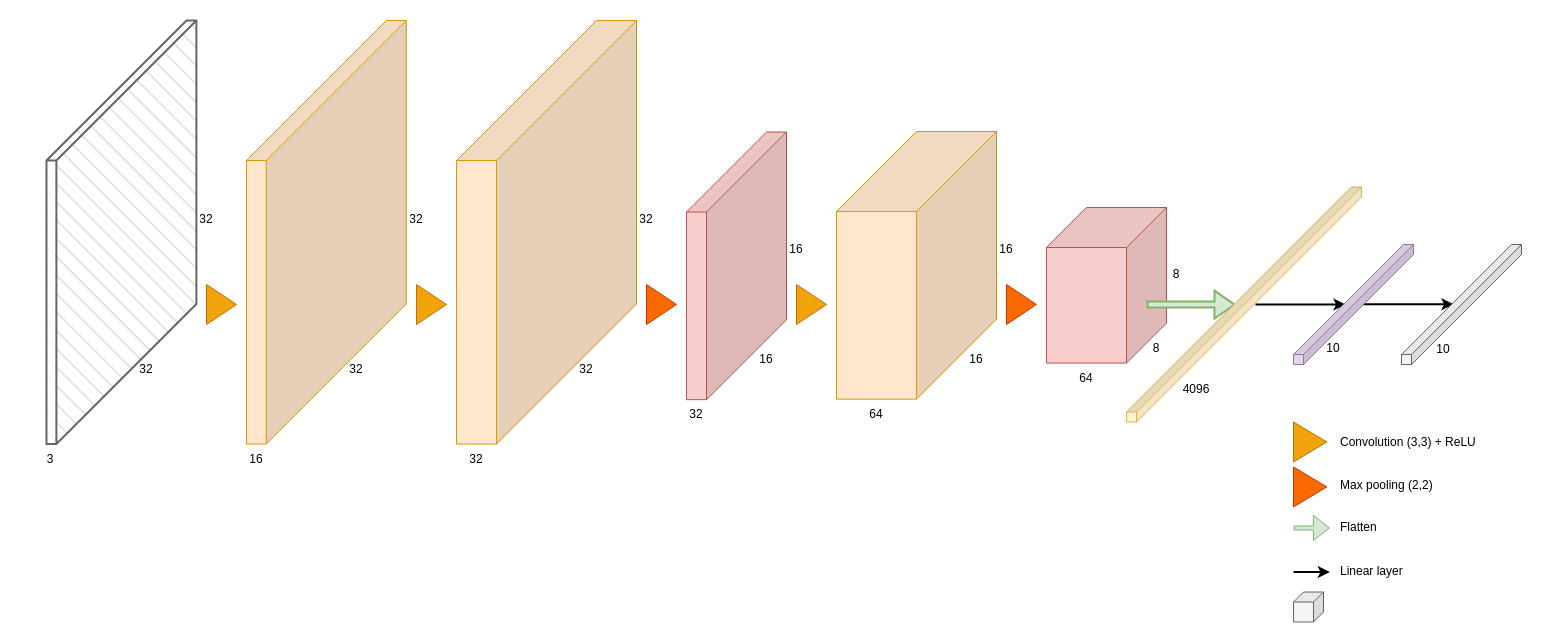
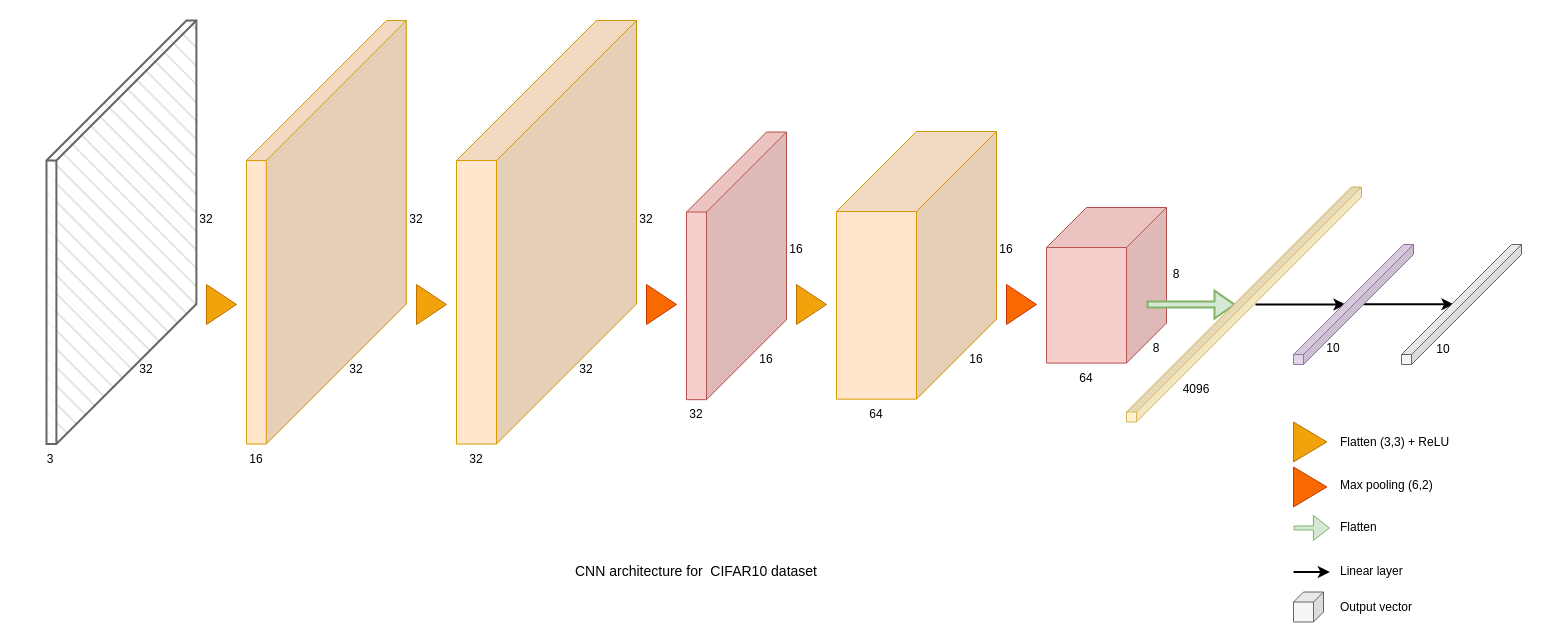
(1412, 443) -> (1400, 443)
(1390, 486) -> (1390, 486)
none -> (697, 571)
none -> (1379, 607)
